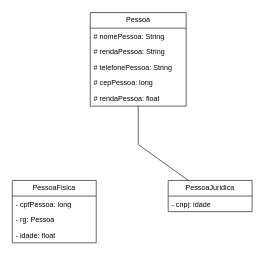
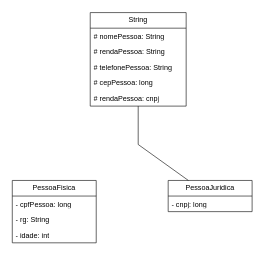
(138, 20) -> (138, 20)
(130, 99) -> (129, 99)
(194, 204) -> (192, 204)
(37, 220) -> (36, 220)
(39, 236) -> (35, 236)
